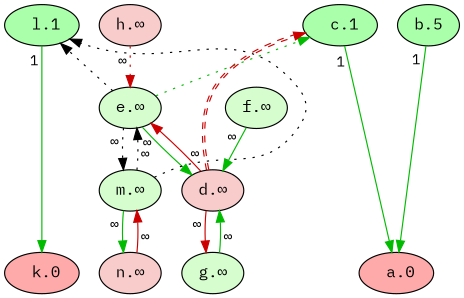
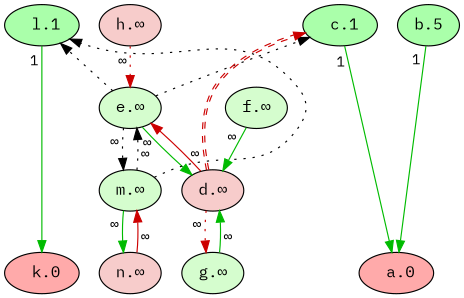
(216, 72) -> (216, 72)
(205, 226) -> (205, 226)
